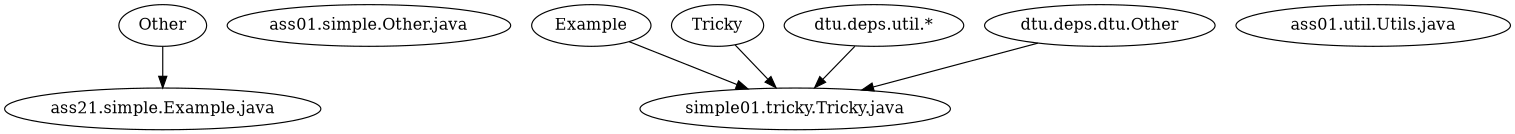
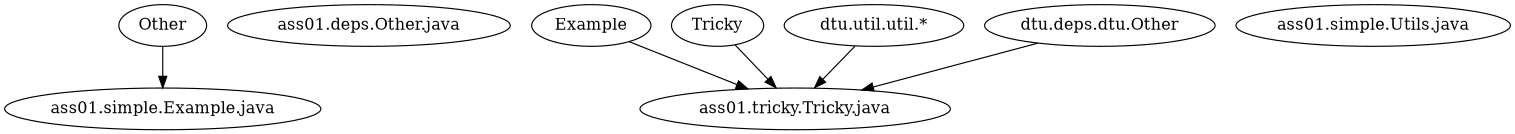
(369, 25) -> (369, 25)
(874, 25) -> (874, 25)
(1373, 25) -> (1373, 25)
(163, 109) -> (163, 109)
(795, 109) -> (795, 109)
